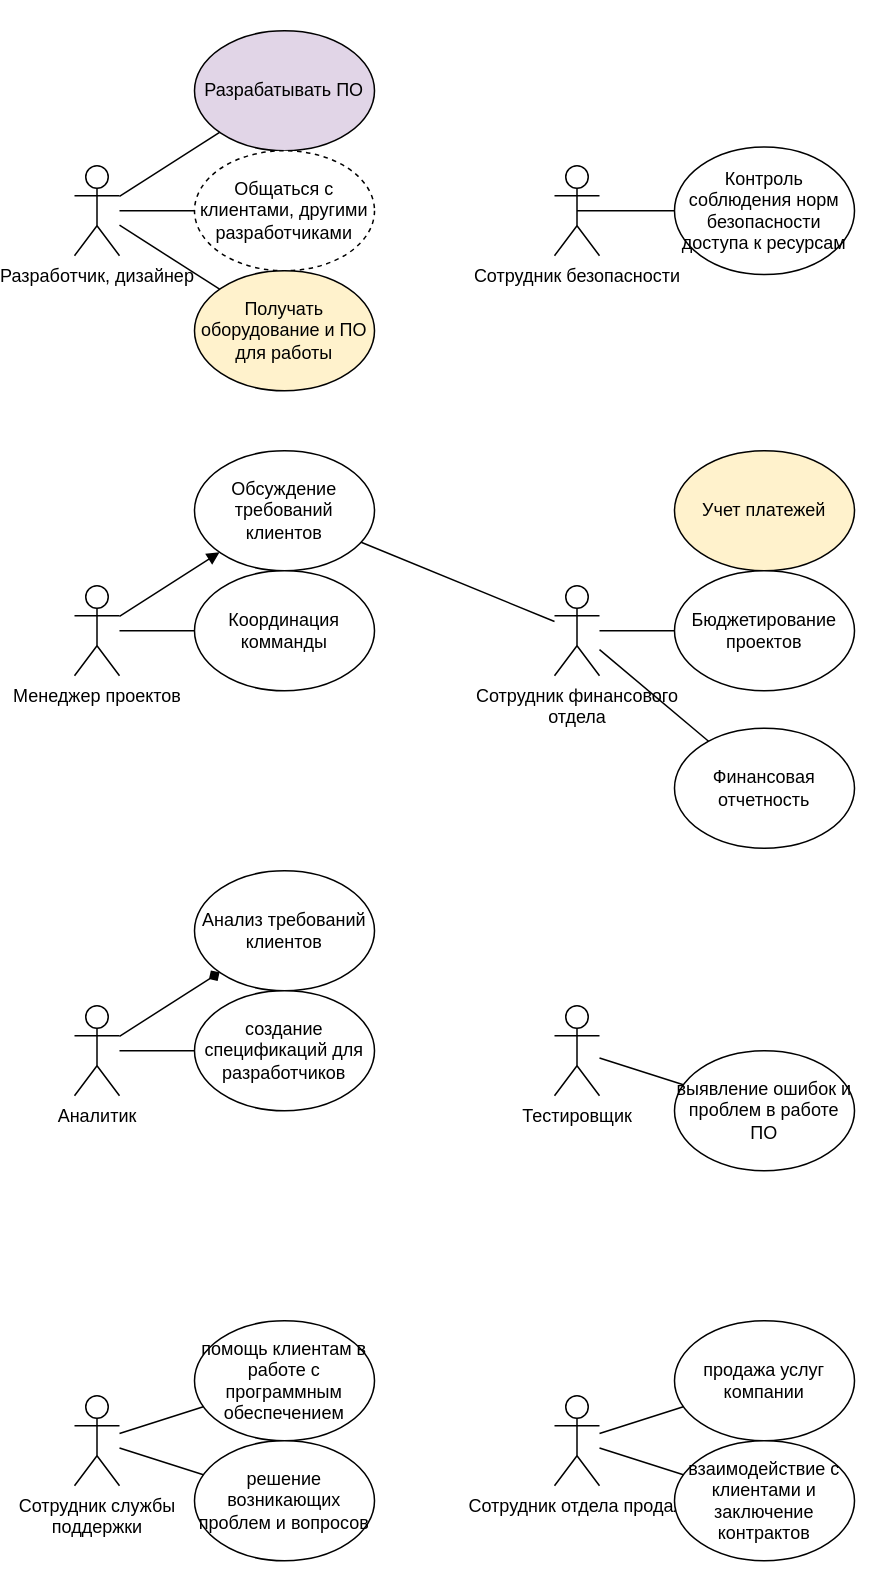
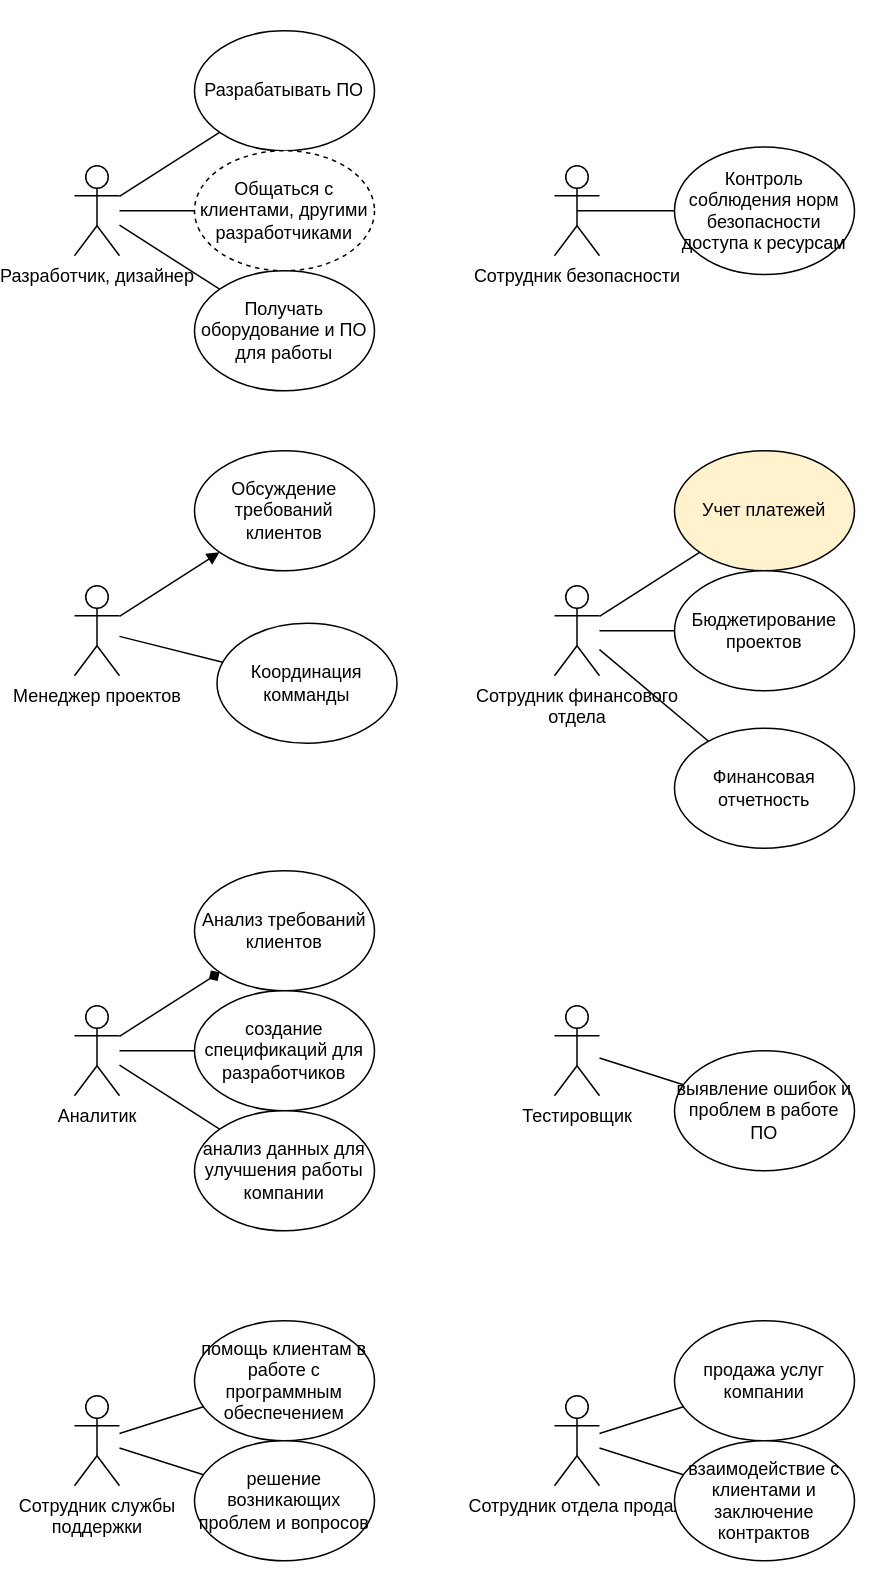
(284, 91) -> (284, 91)
(284, 331) -> (284, 331)
(458, 582) -> (650, 584)
(284, 631) -> (307, 683)
none -> (169, 1097)
none -> (284, 1171)
